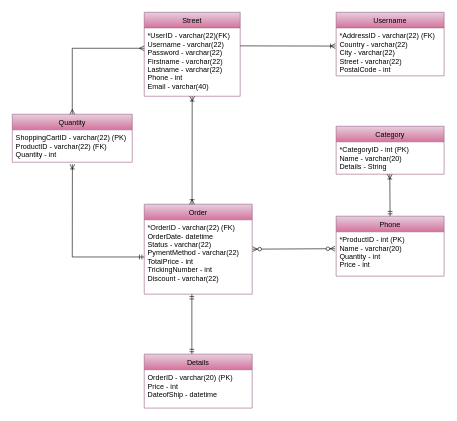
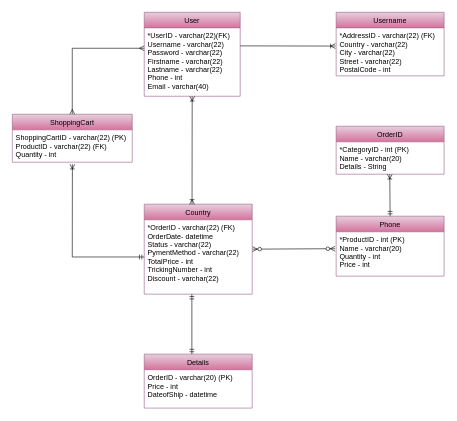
(192, 20) -> (192, 20)
(72, 122) -> (72, 122)
(390, 134) -> (390, 134)
(198, 212) -> (198, 212)
